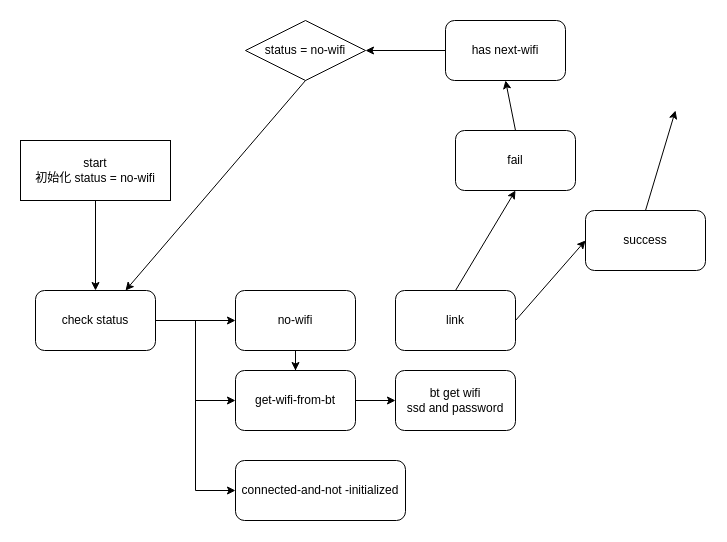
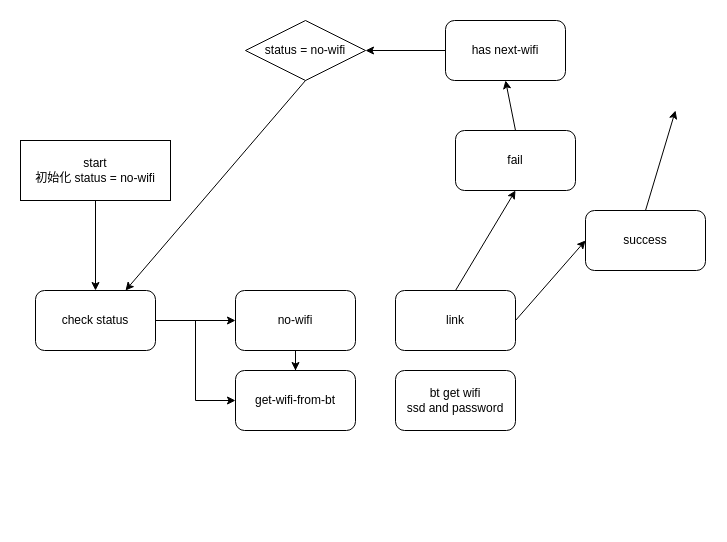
(372, 401) -> none
(196, 463) -> none
(321, 491) -> none
